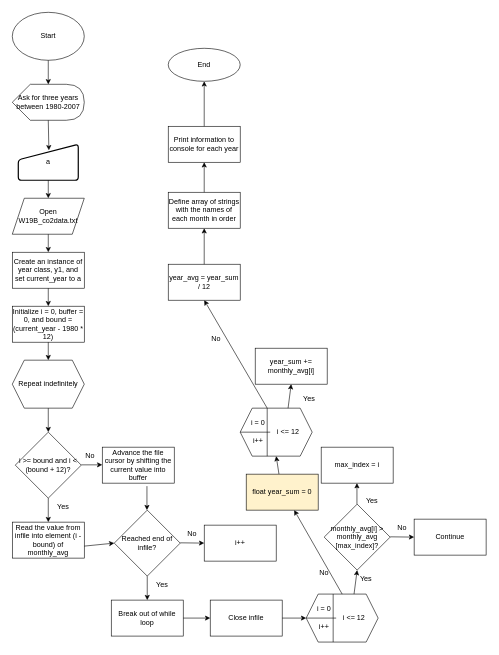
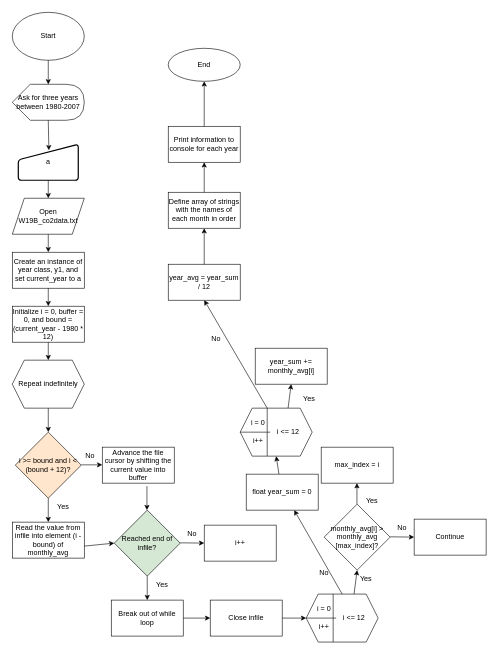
(48, 465) -> (48, 465)
(282, 492) -> (282, 492)
(147, 543) -> (147, 543)
